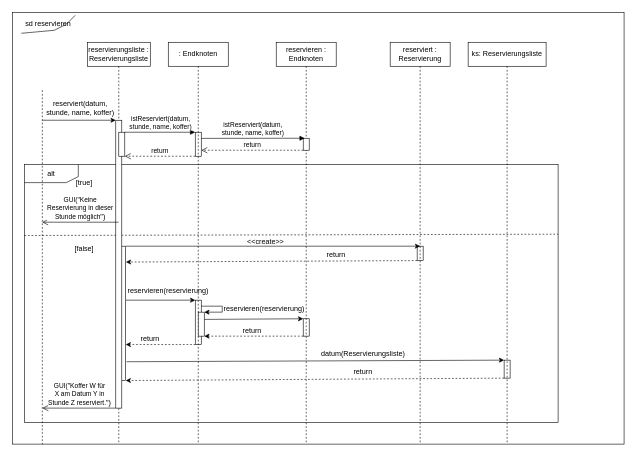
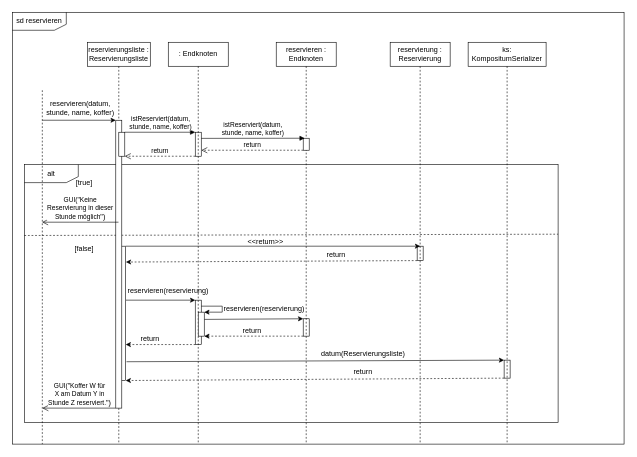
(48, 24) -> (39, 21)
(420, 54) -> (420, 54)
(507, 54) -> (507, 54)
(80, 108) -> (80, 108)
(266, 242) -> (266, 242)
